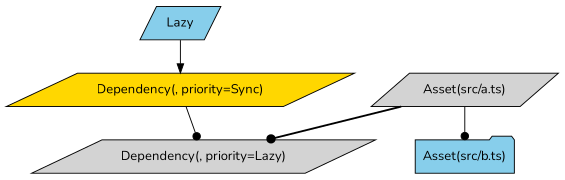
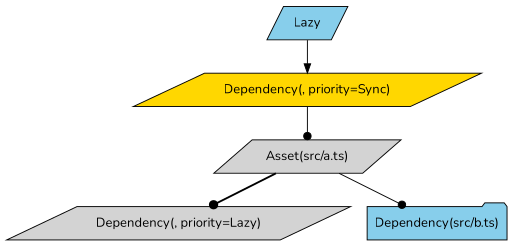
(191, 120) -> (307, 120)
(465, 157) -> (437, 223)
